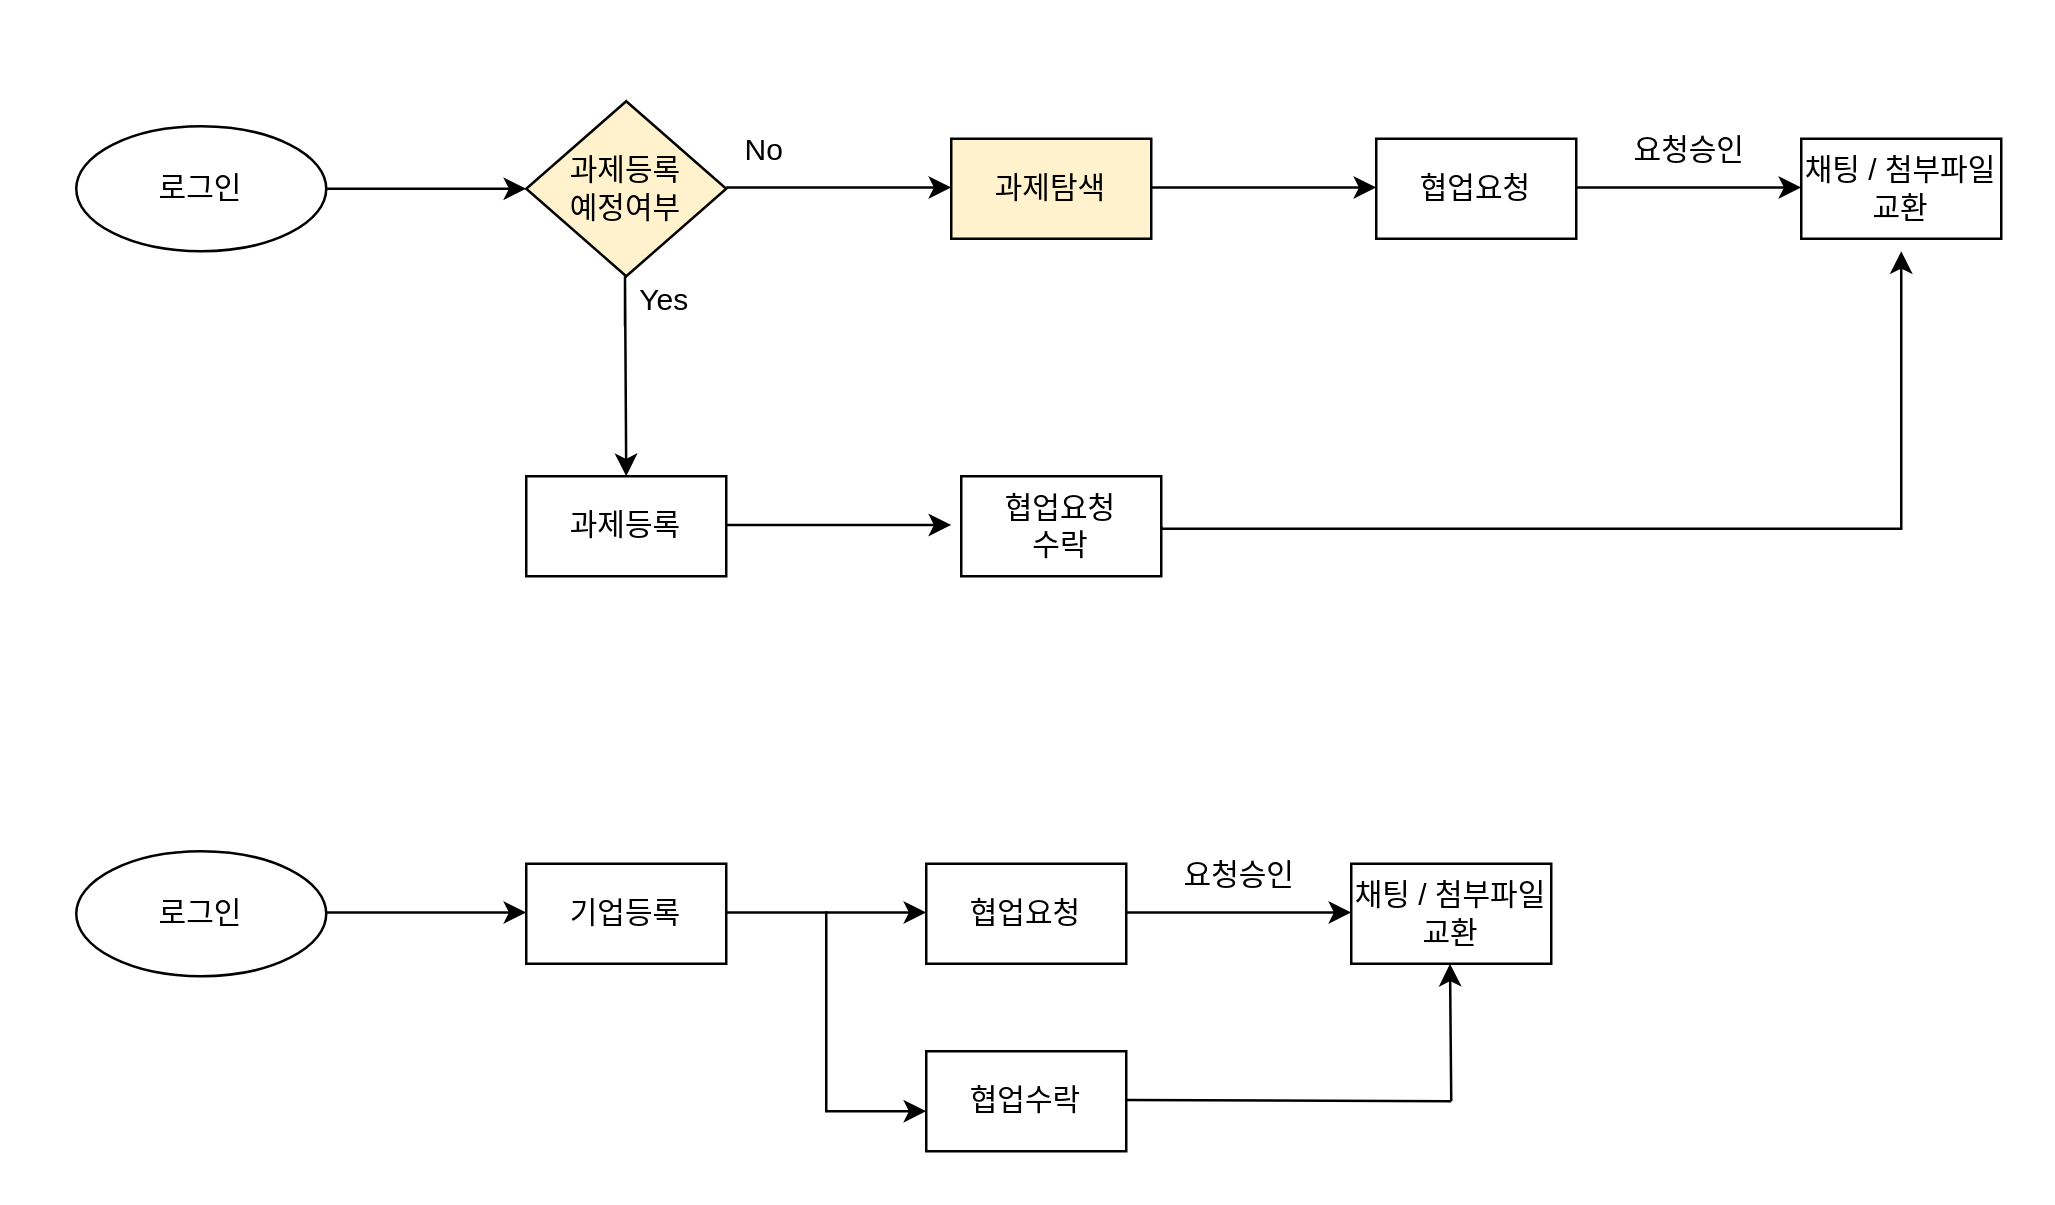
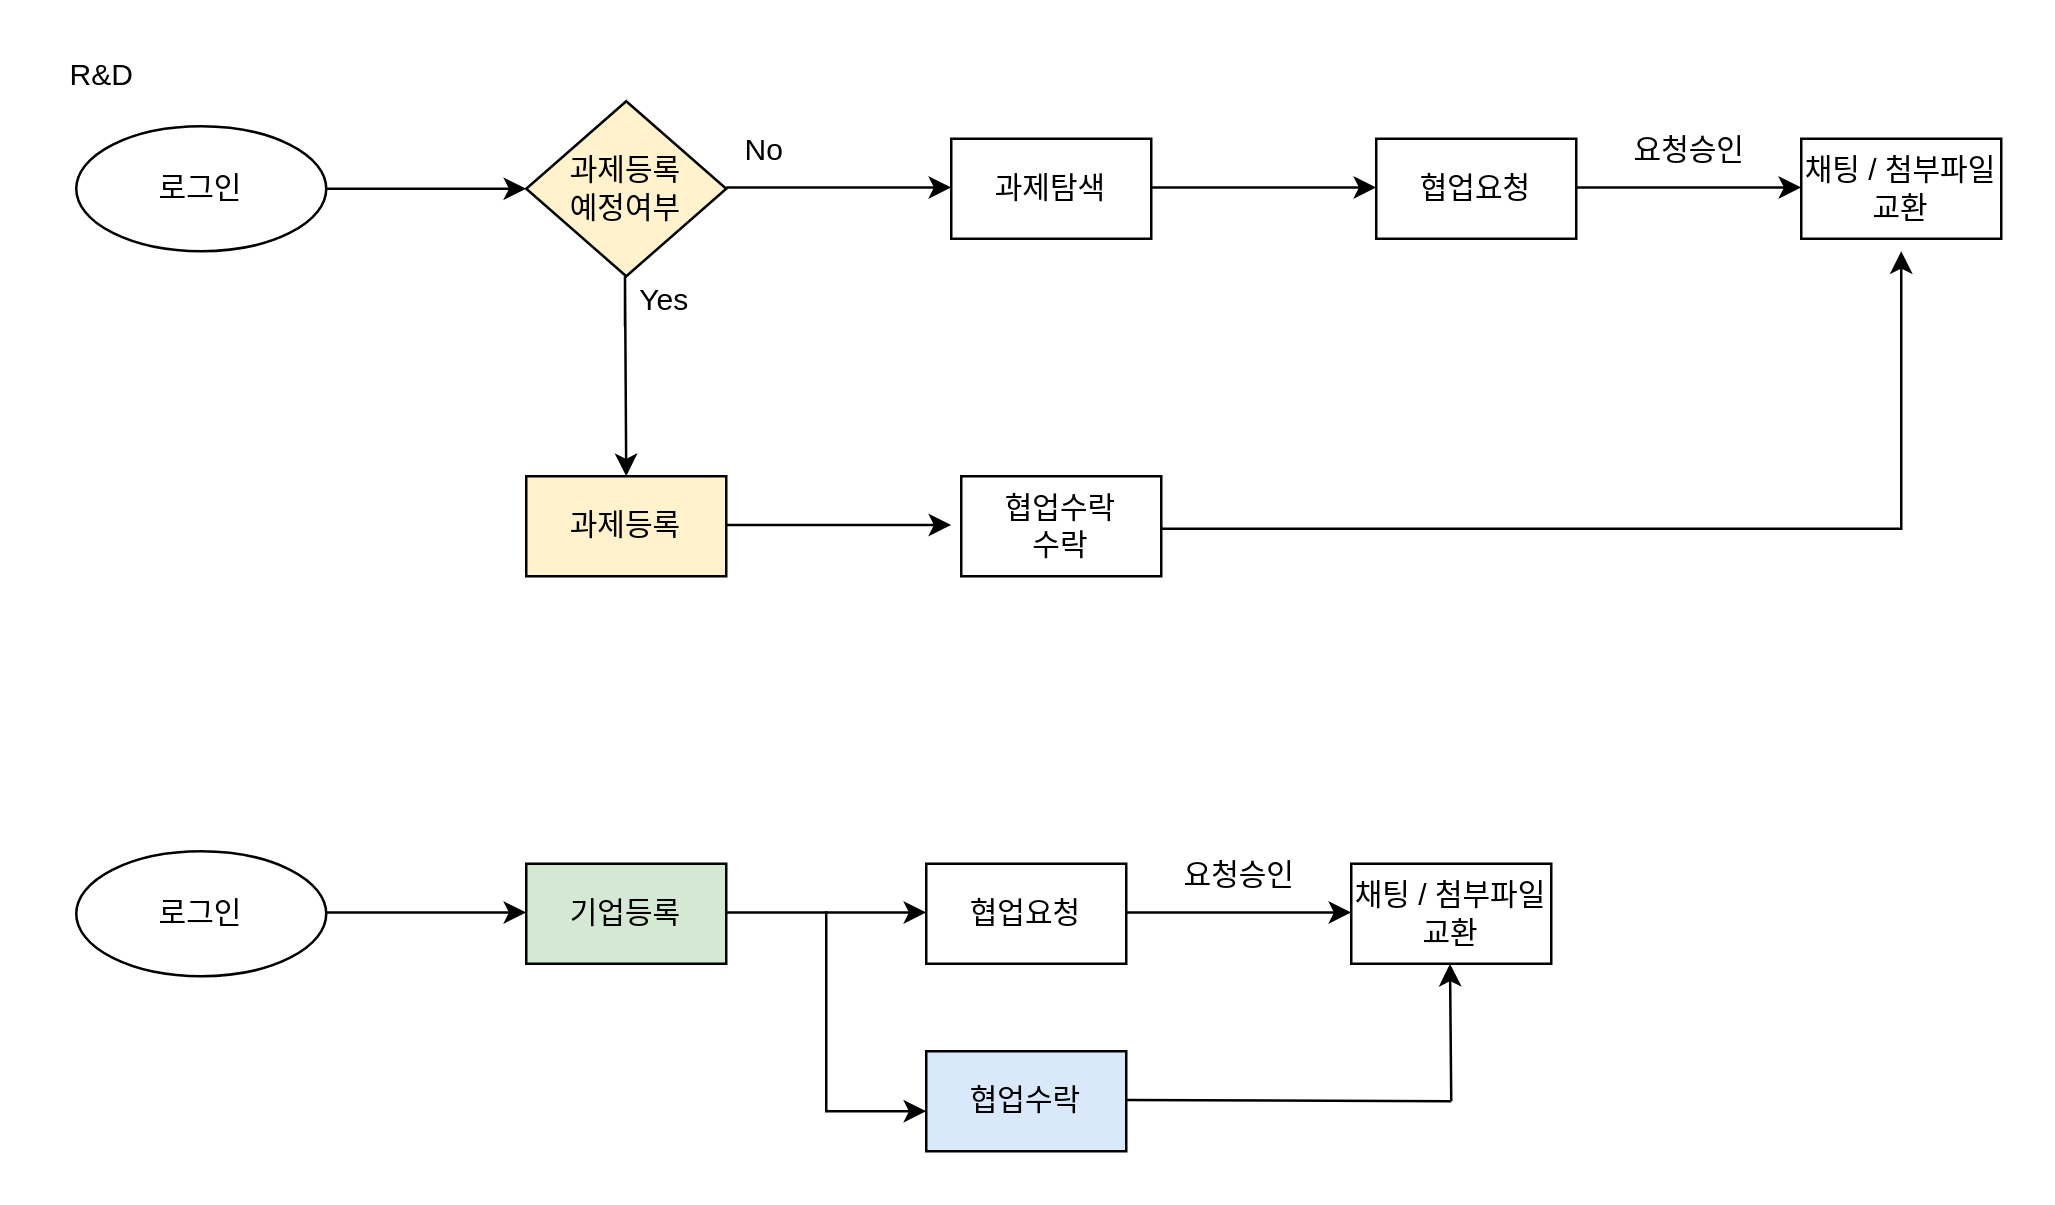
none -> (101, 76)
(1051, 189) -> (1051, 189)
(626, 526) -> (626, 526)
(1061, 526) -> (1061, 526)
(626, 914) -> (626, 914)
(1026, 1101) -> (1026, 1101)
